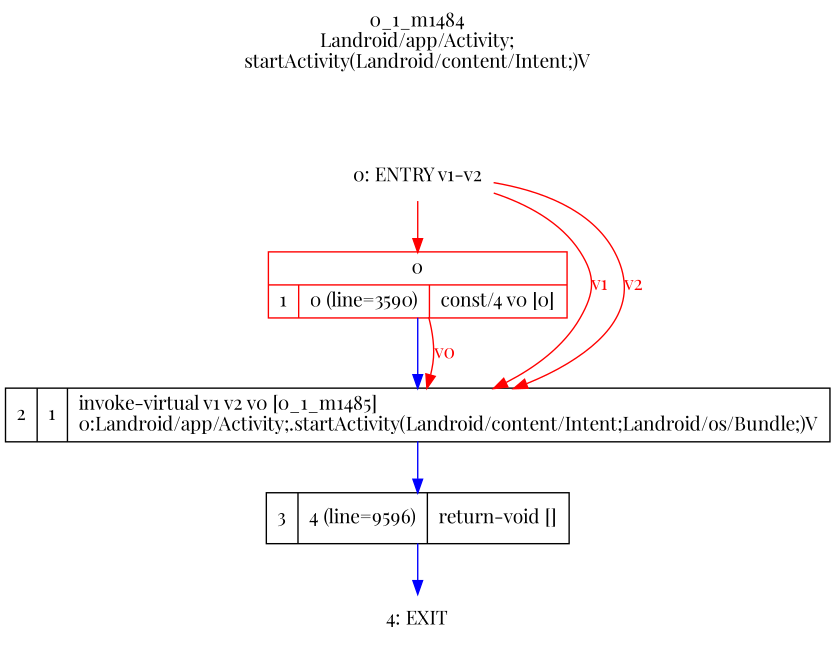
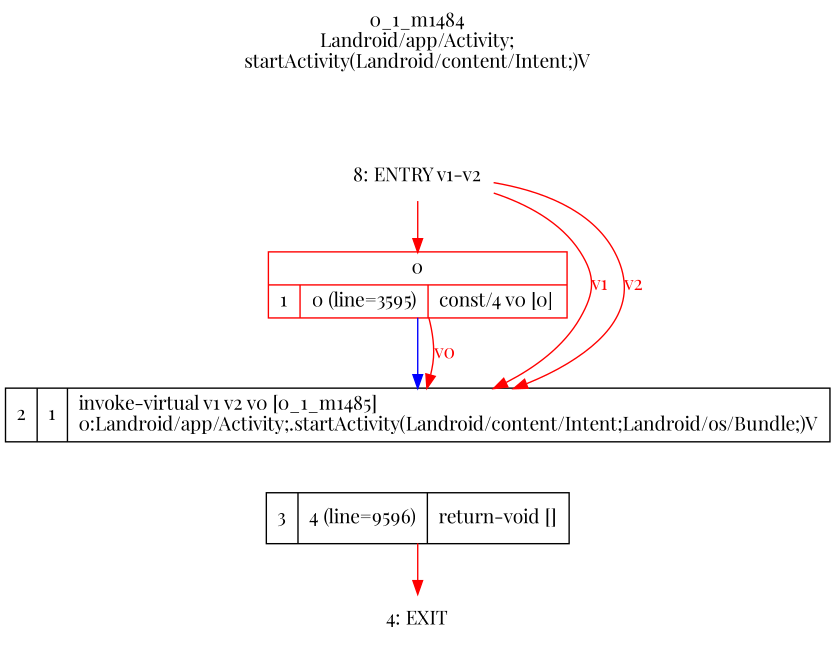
(418, 176) -> (418, 176)
(364, 301) -> (364, 301)
(418, 460) -> none
(418, 562) -> (418, 562)
